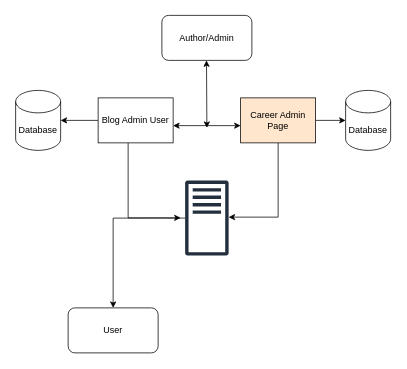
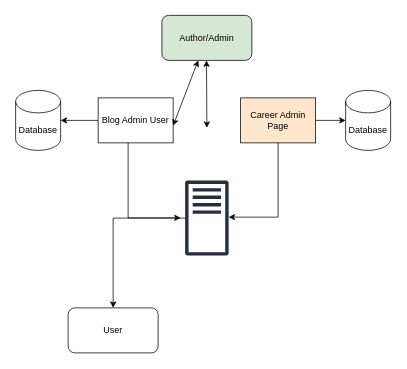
(207, 38) -> (207, 38)
(206, 126) -> (185, 93)
